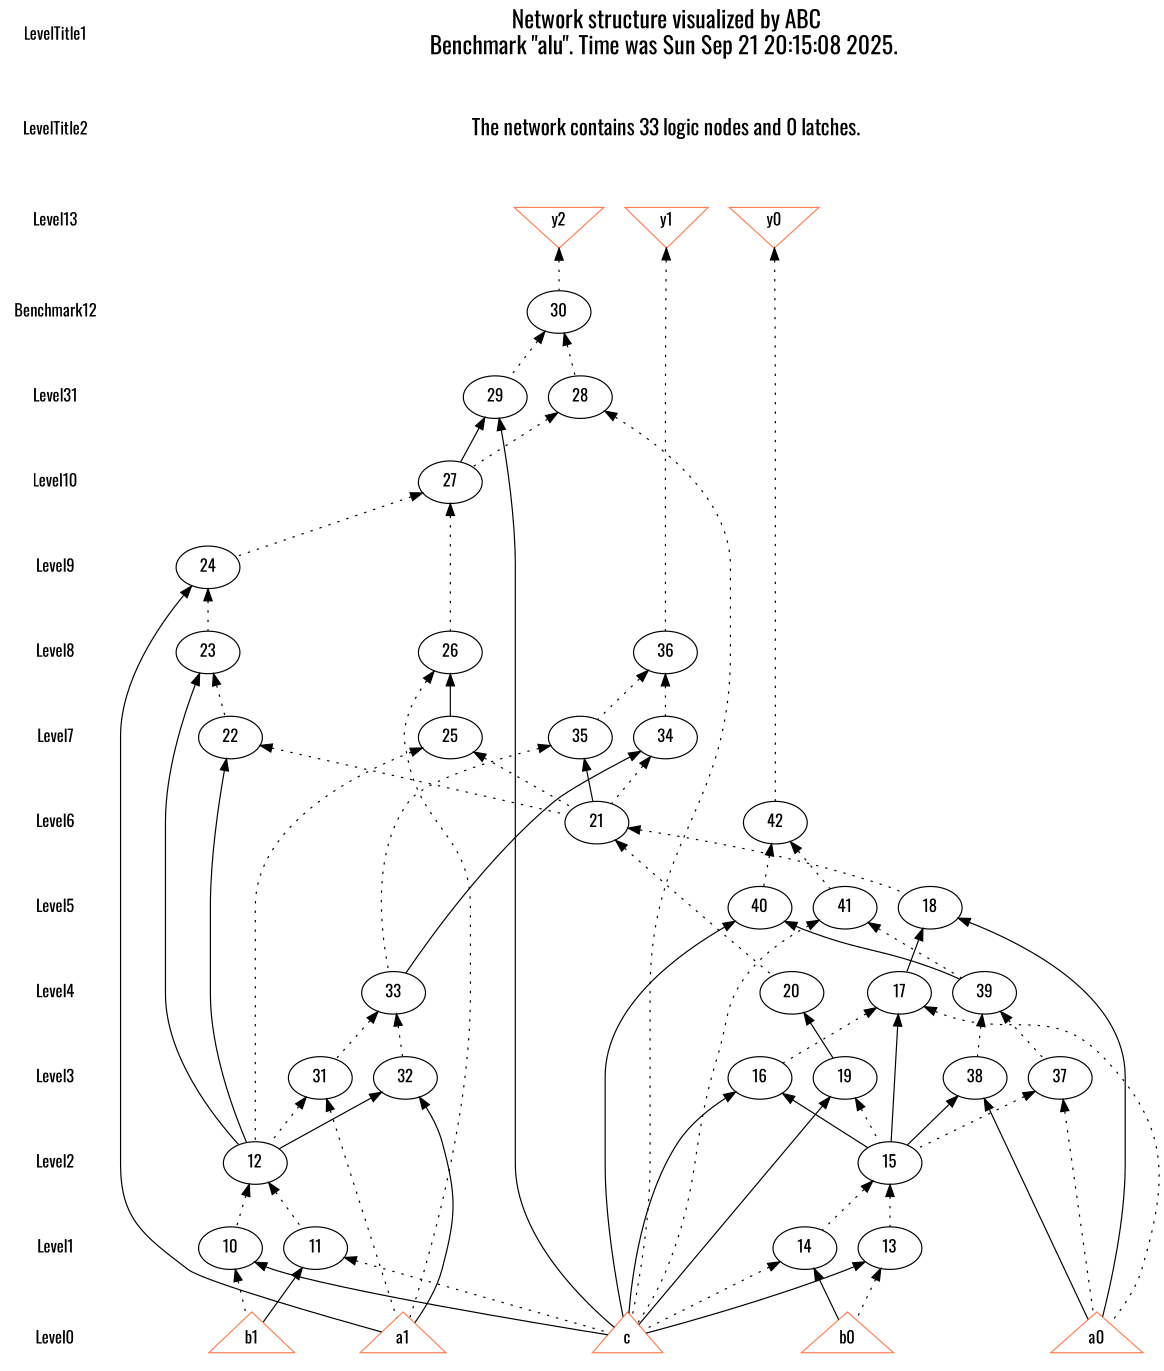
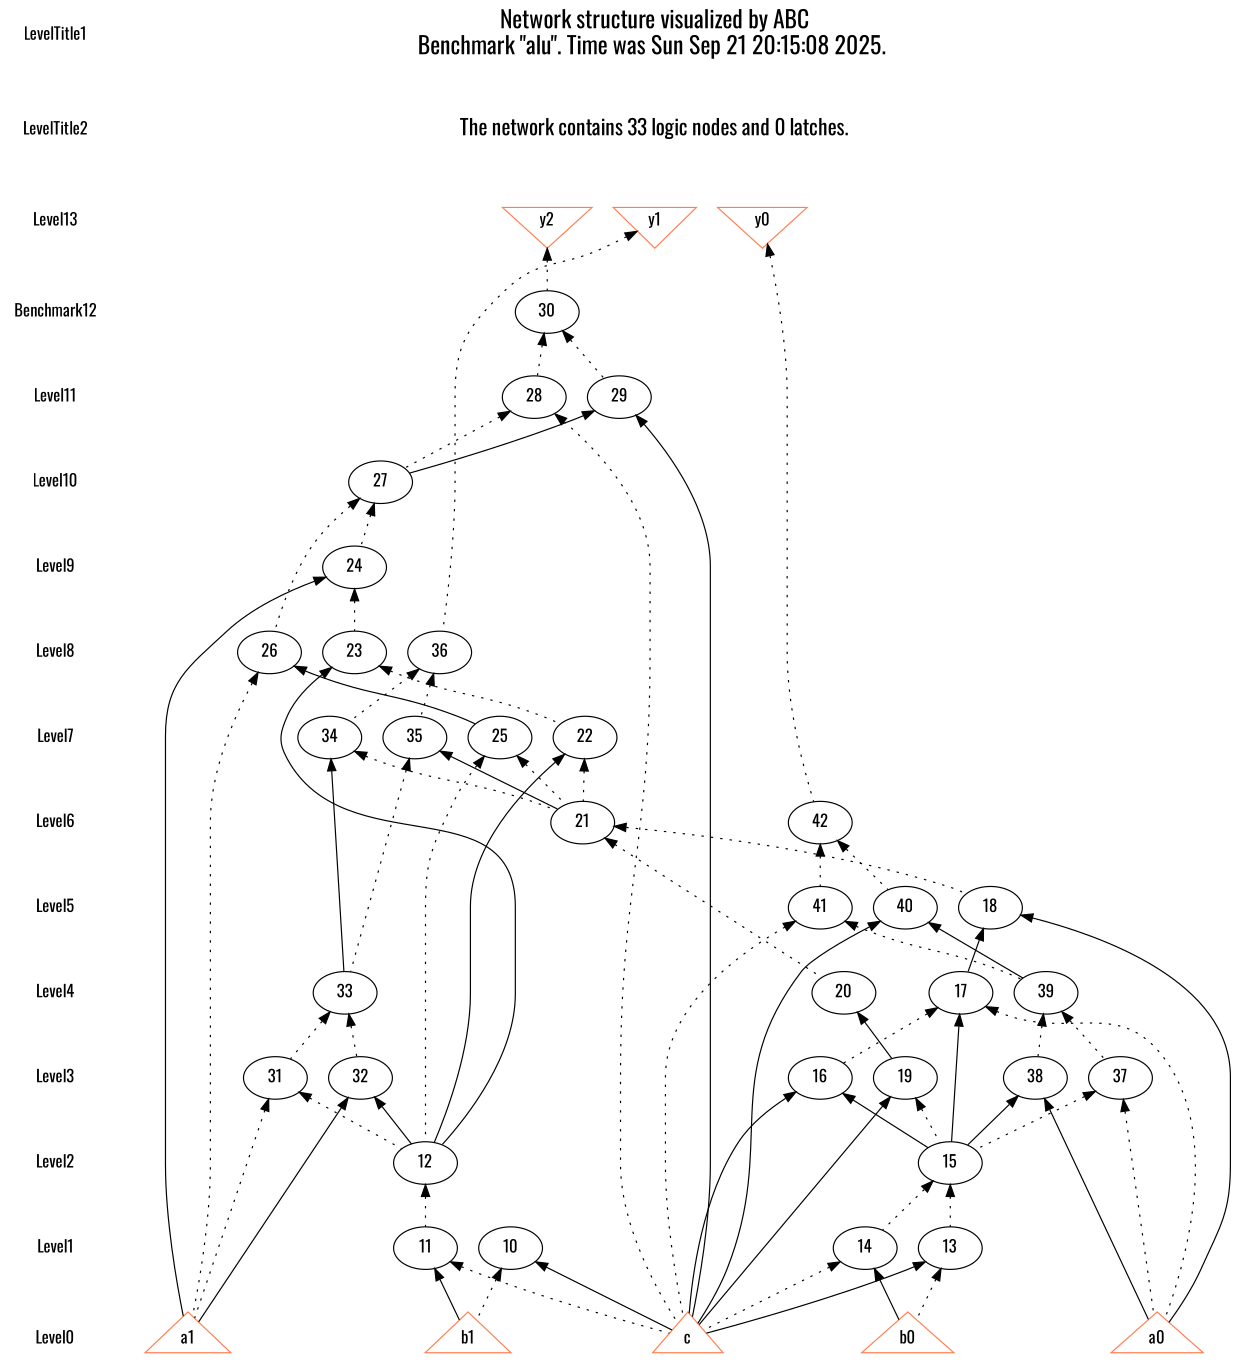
(56, 397) -> (56, 397)
(241, 1211) -> none
